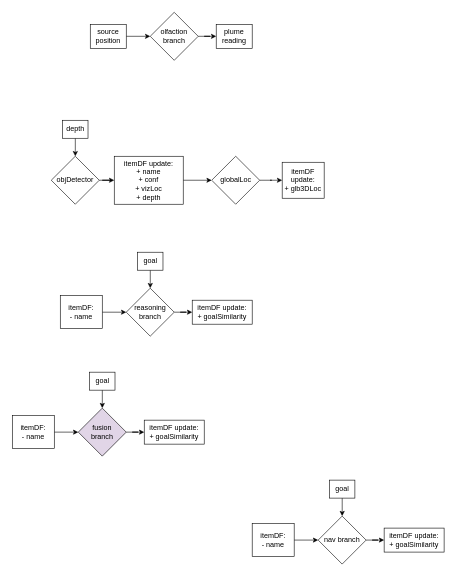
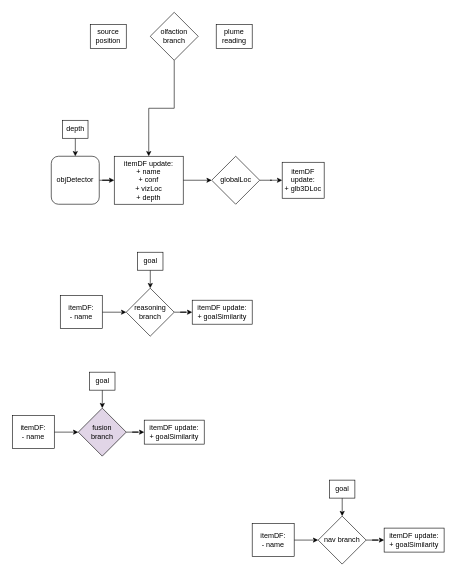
(144, 36) -> none
(207, 36) -> (149, 108)
(75, 180) -> (75, 180)
